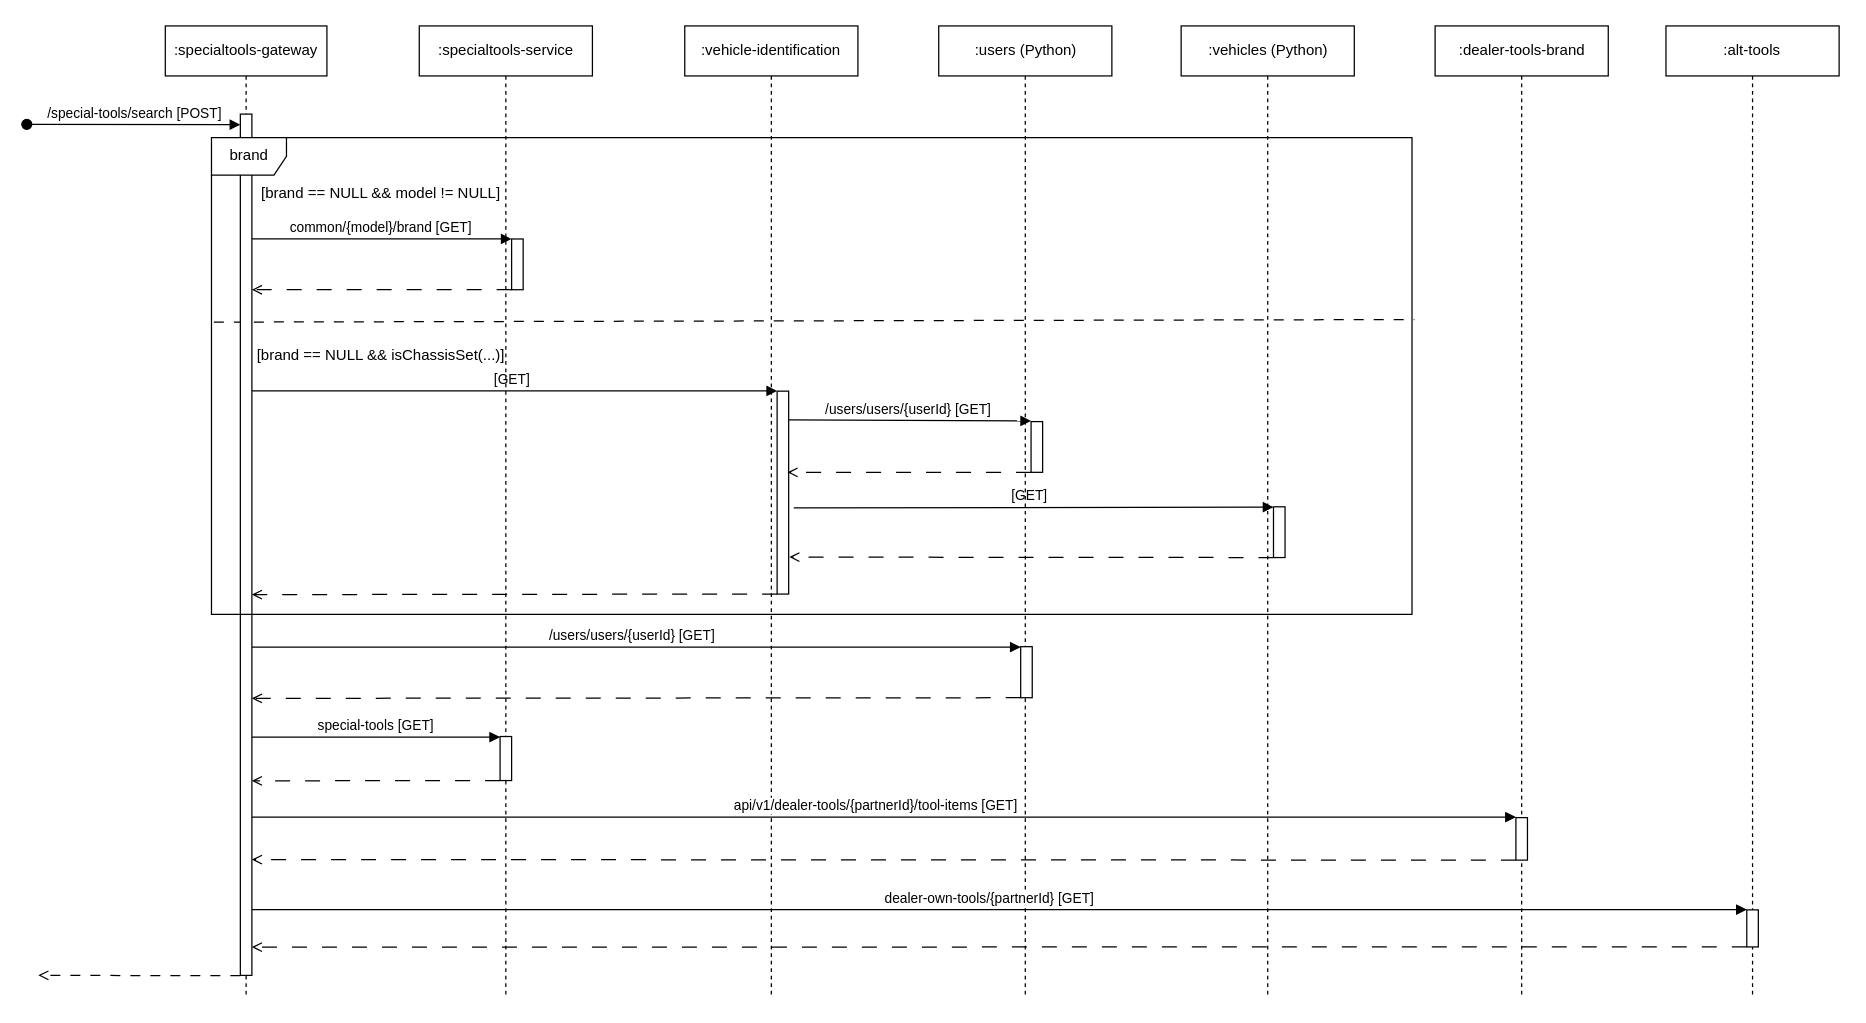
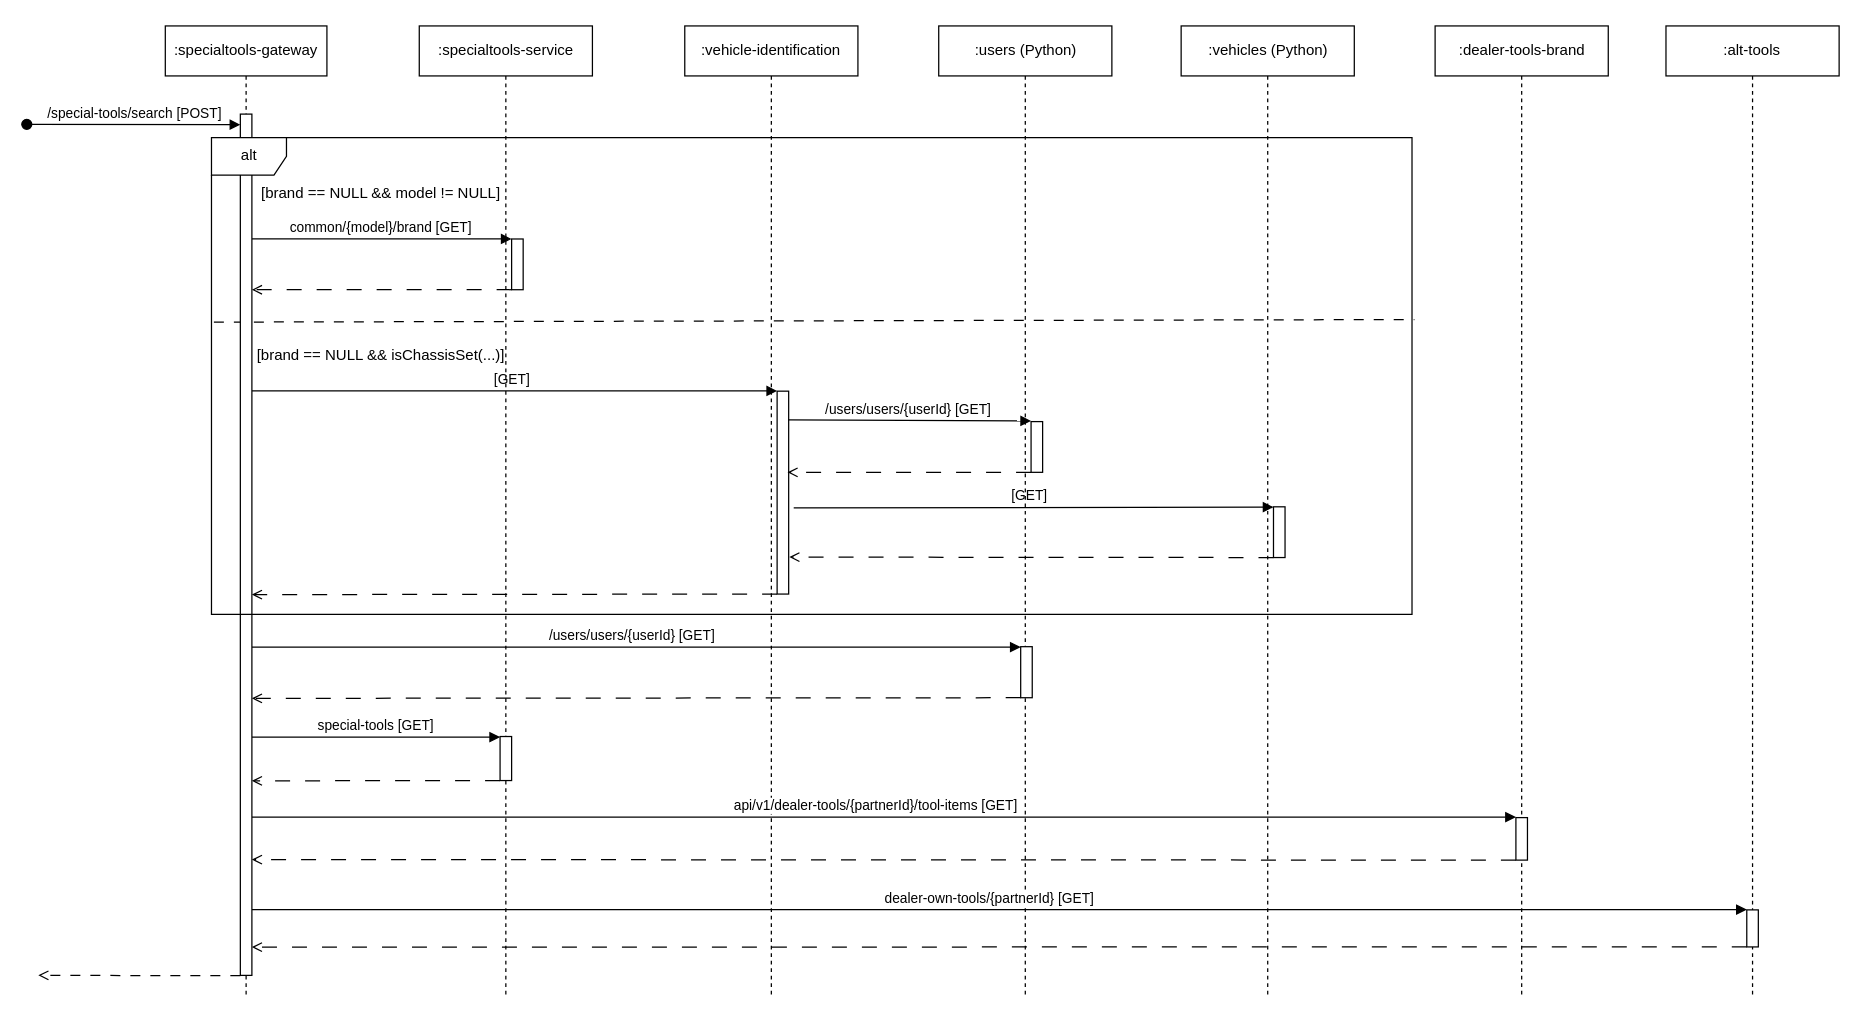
(249, 156) -> (249, 156)
